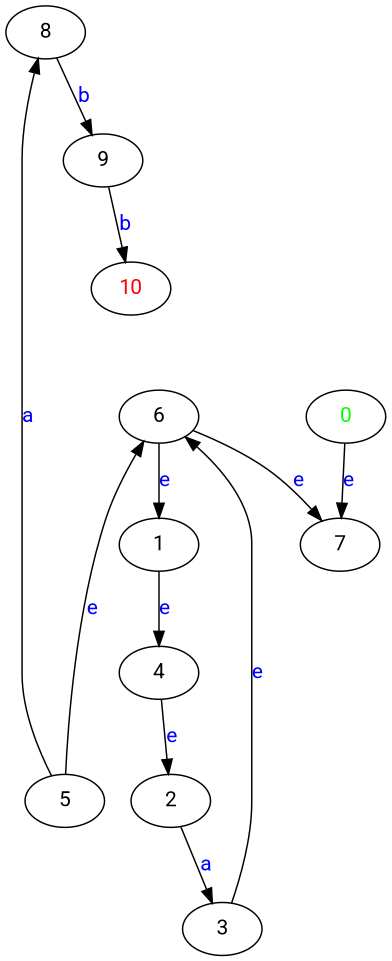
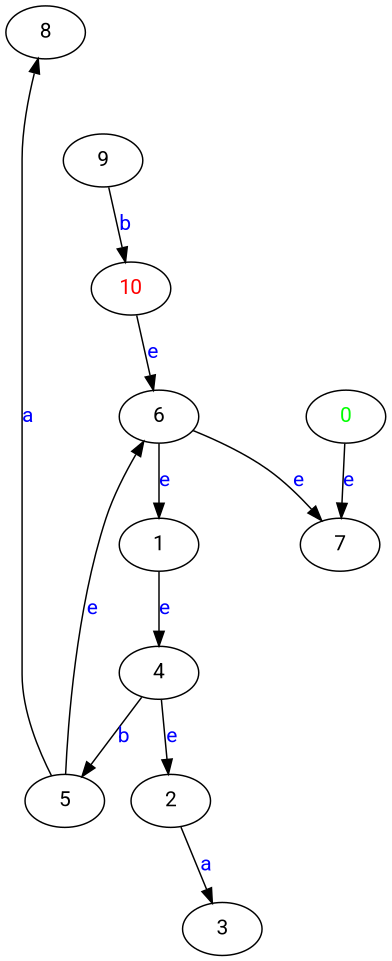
(71, 90) -> none
(252, 667) -> (143, 345)
none -> (116, 731)
